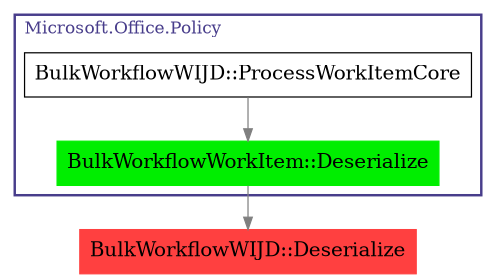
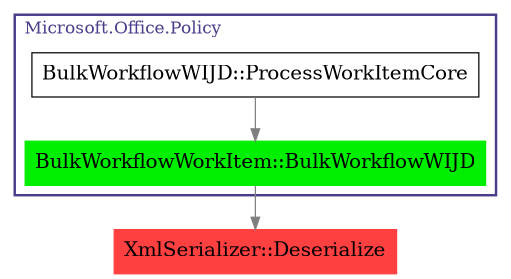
(248, 163) -> (255, 163)
(248, 252) -> (255, 252)
